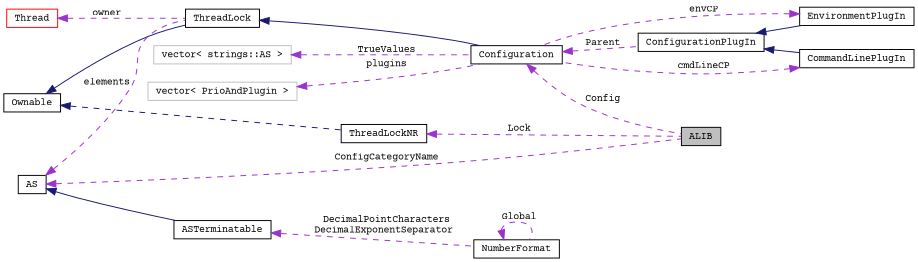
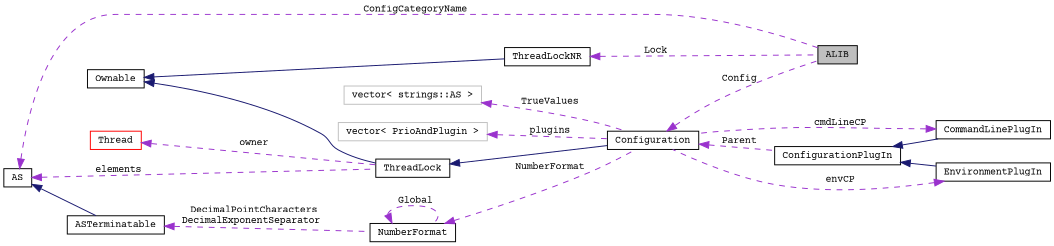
(206, 118) -> (329, 68)
none -> (547, 189)
